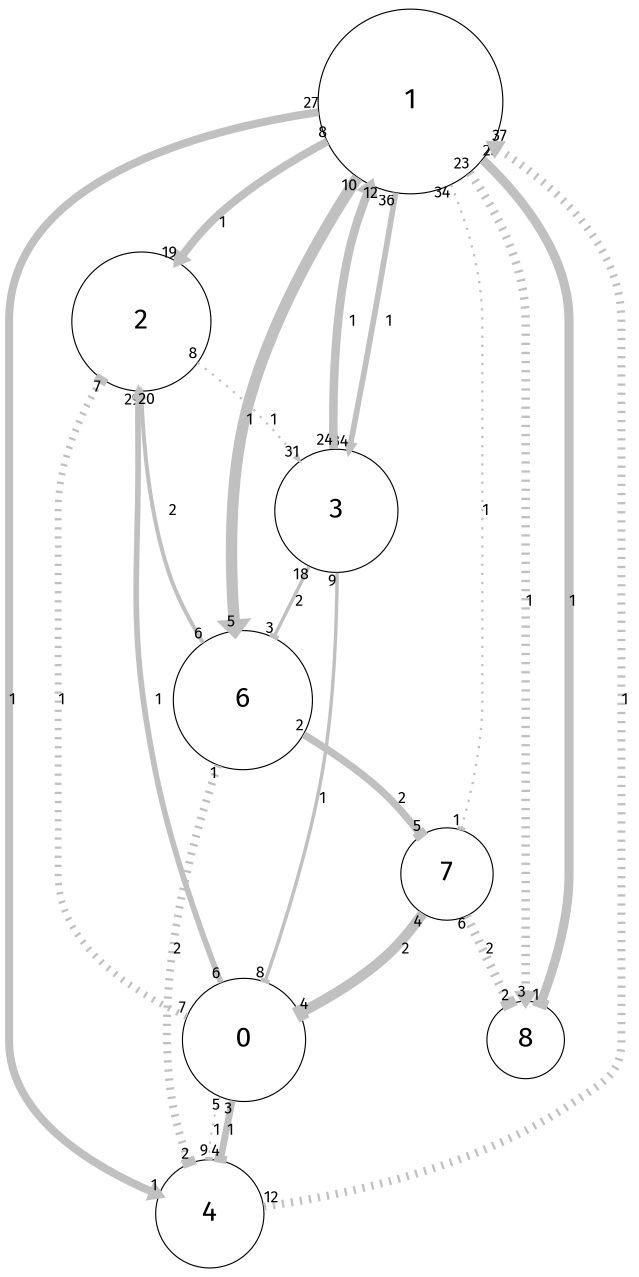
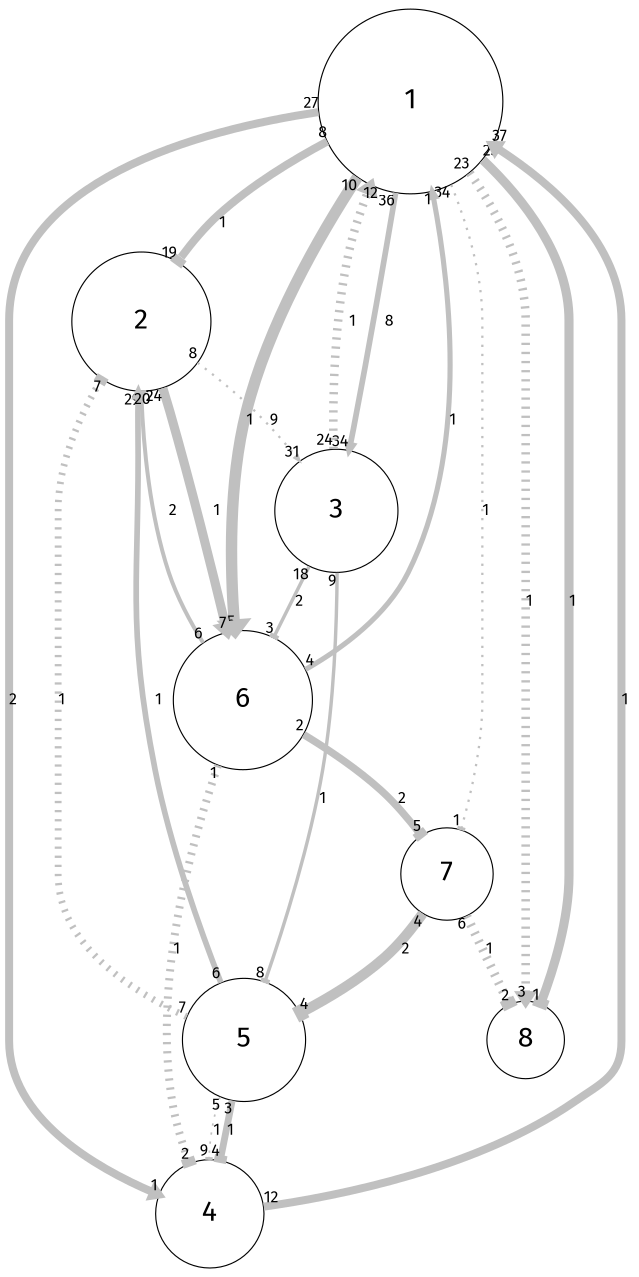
(248, 191) -> (248, 191)
(339, 318) -> (339, 318)
(389, 322) -> (389, 322)
(274, 420) -> (274, 420)
none -> (443, 459)
none -> (196, 507)
(156, 525) -> (156, 525)
(13, 700) -> (13, 700)
(621, 776) -> (621, 776)
(177, 949) -> (177, 949)
(490, 949) -> (490, 949)
(244, 1040) -> (244, 1040)
